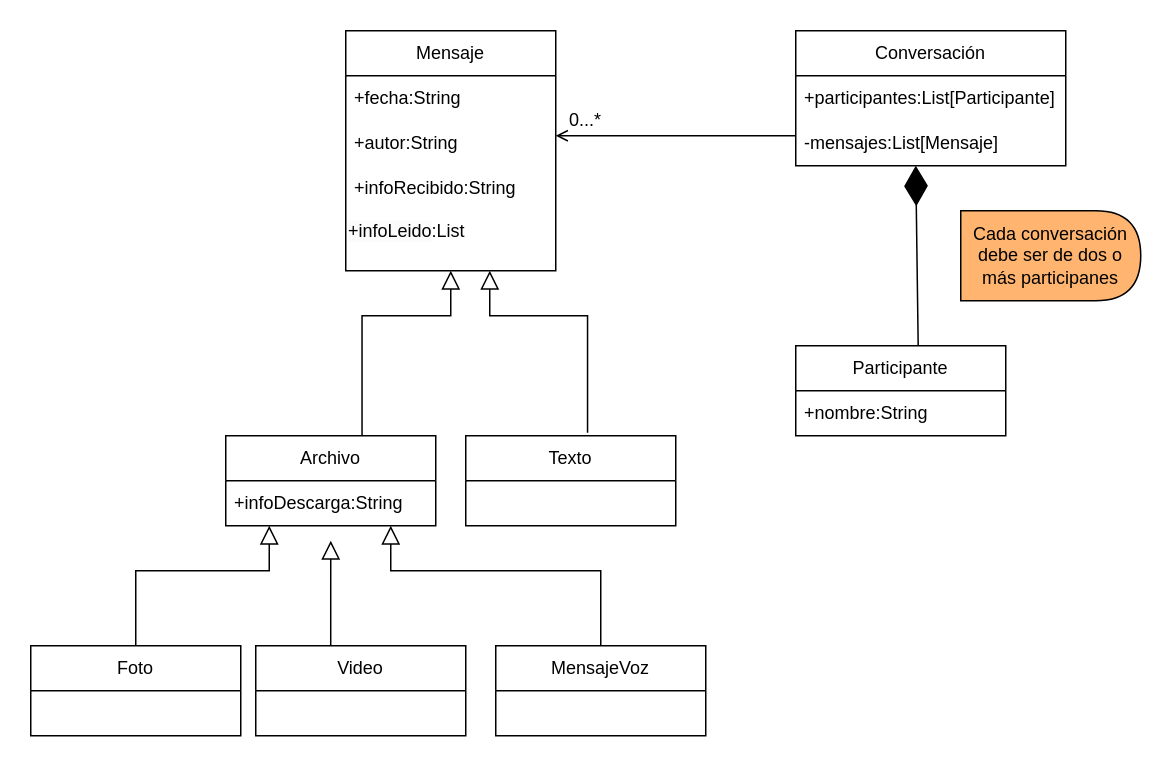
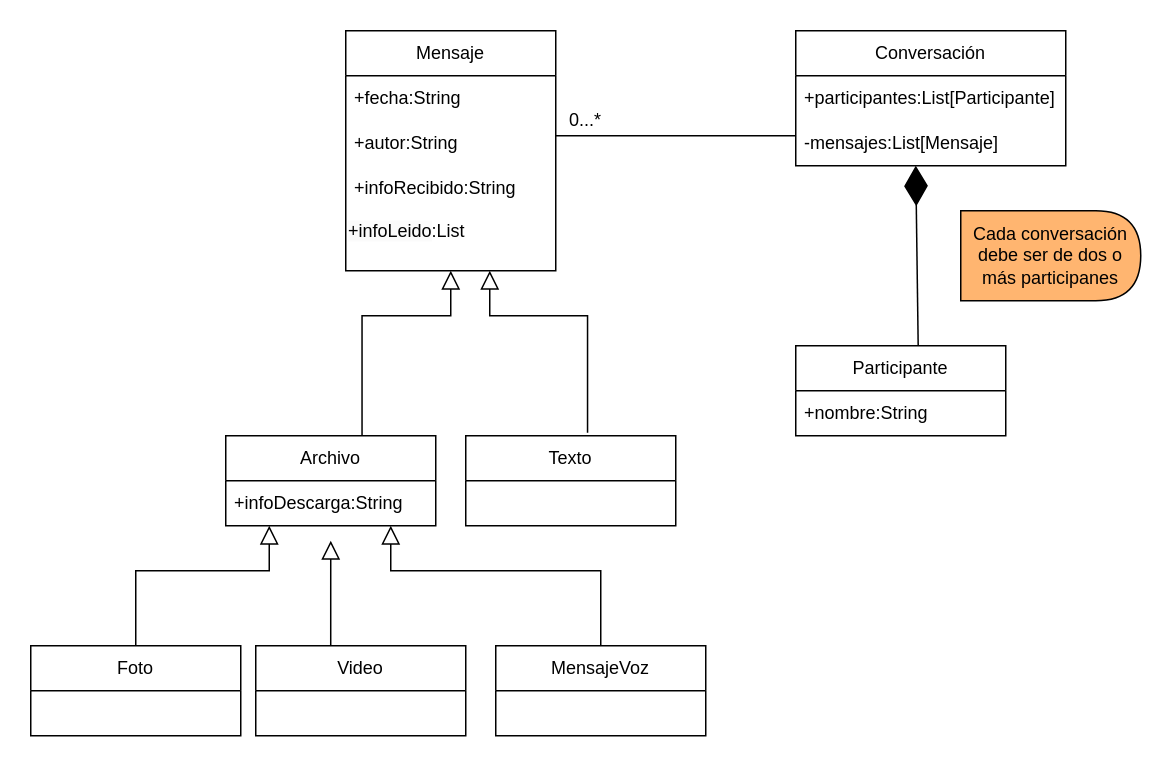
(563, 136) -> (562, 136)
